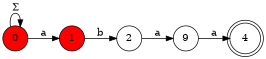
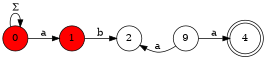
(154, 38) -> (161, 52)
